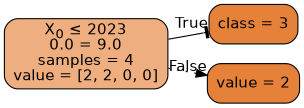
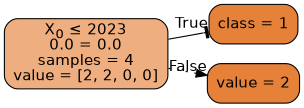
(253, 24) -> (253, 24)
(86, 45) -> (86, 45)
